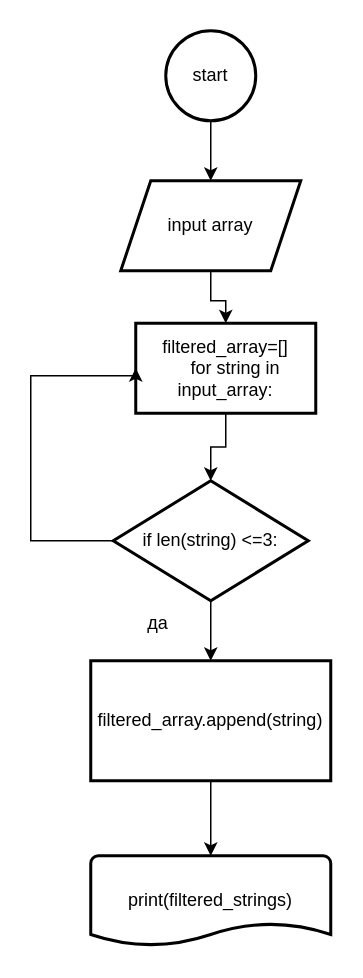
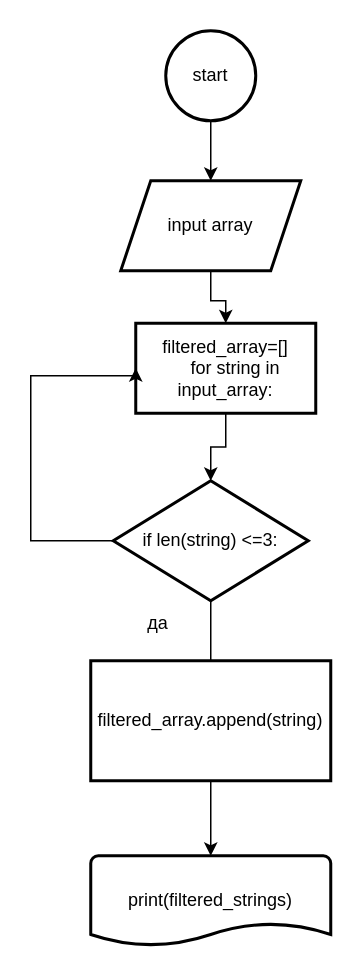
(211, 649) -> (211, 653)
